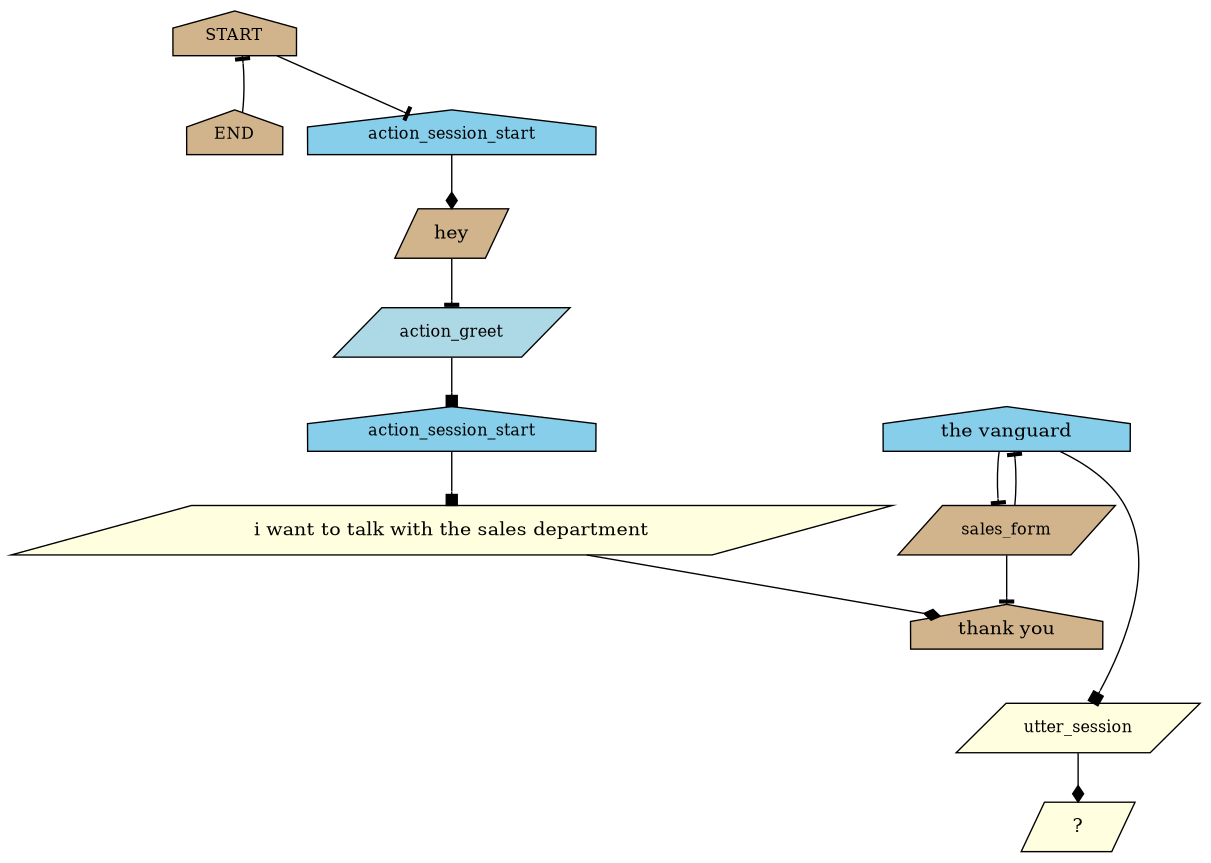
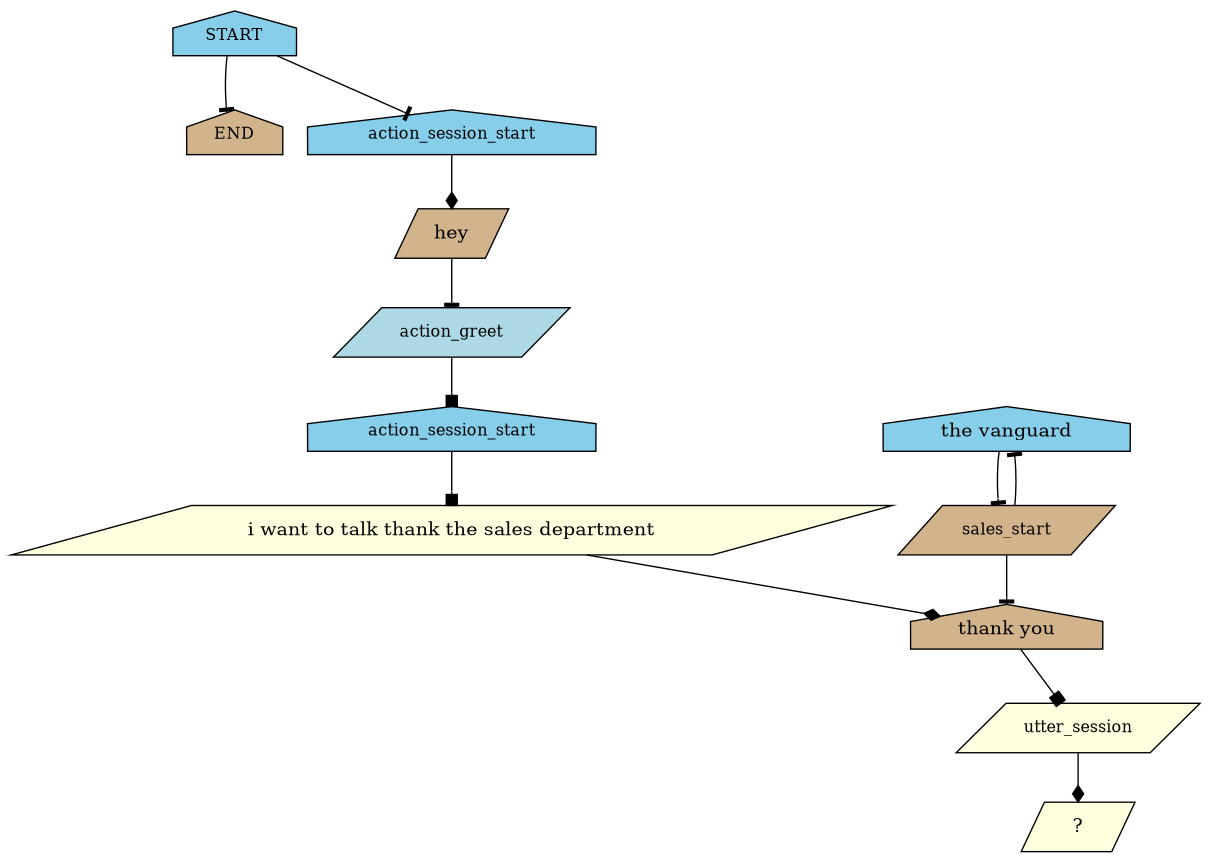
(235, 36) -> (235, 36)
(244, 88) -> (225, 81)
(452, 530) -> (452, 530)
(1007, 530) -> (1007, 530)
(1138, 558) -> (1037, 671)
